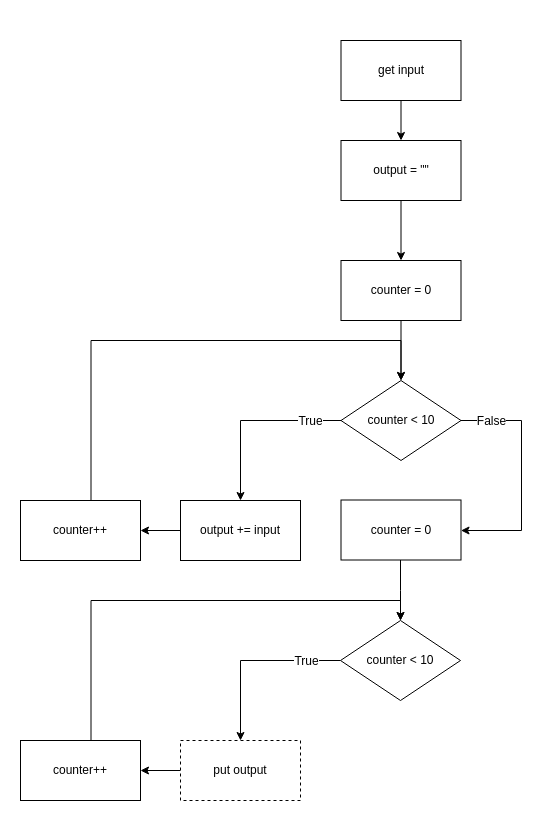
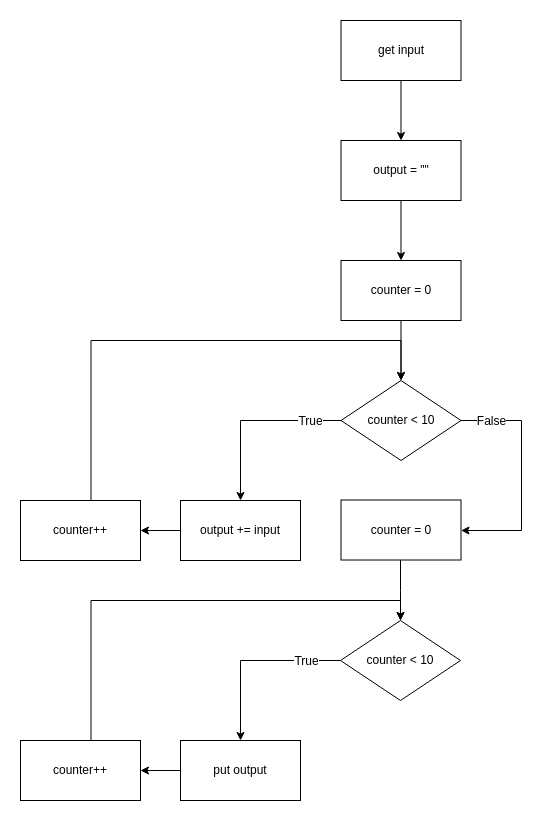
(401, 71) -> (401, 51)
(241, 771) -> (241, 771)
